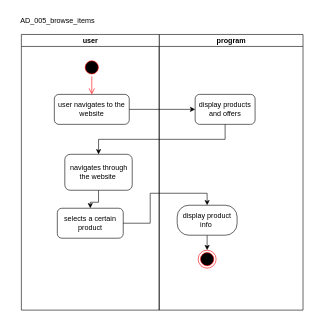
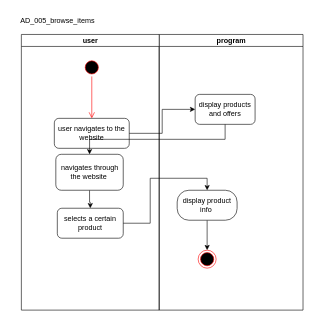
(92, 110) -> (92, 134)
(99, 173) -> (90, 173)
(207, 221) -> (207, 206)
